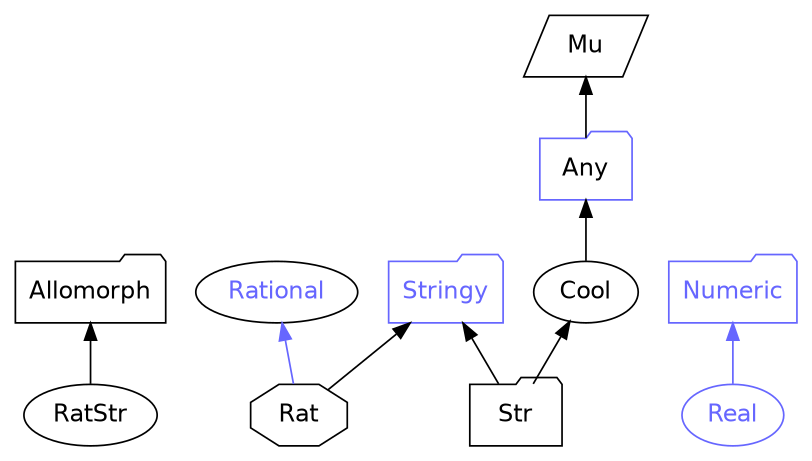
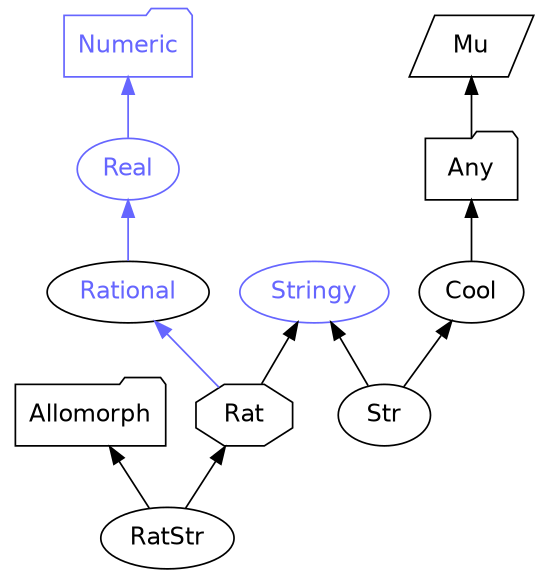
(586, 169) -> (472, 169)
none -> (128, 239)
(446, 292) -> (314, 292)
(516, 415) -> (384, 415)
none -> (201, 485)
